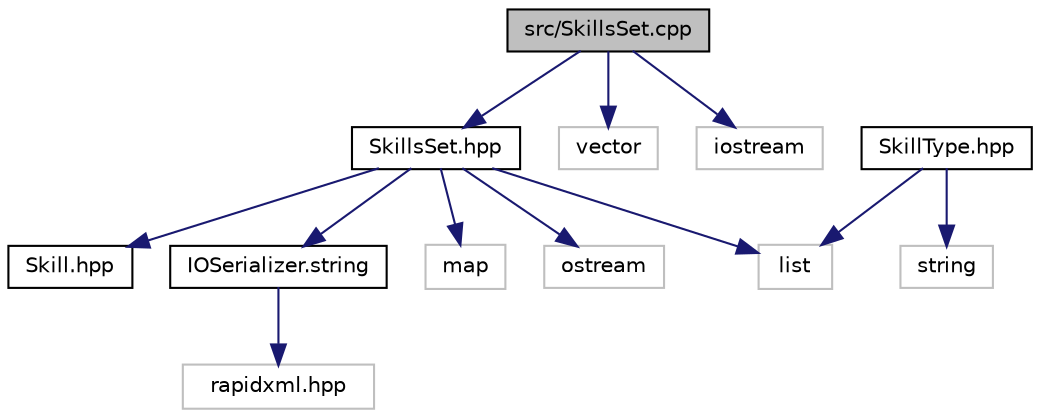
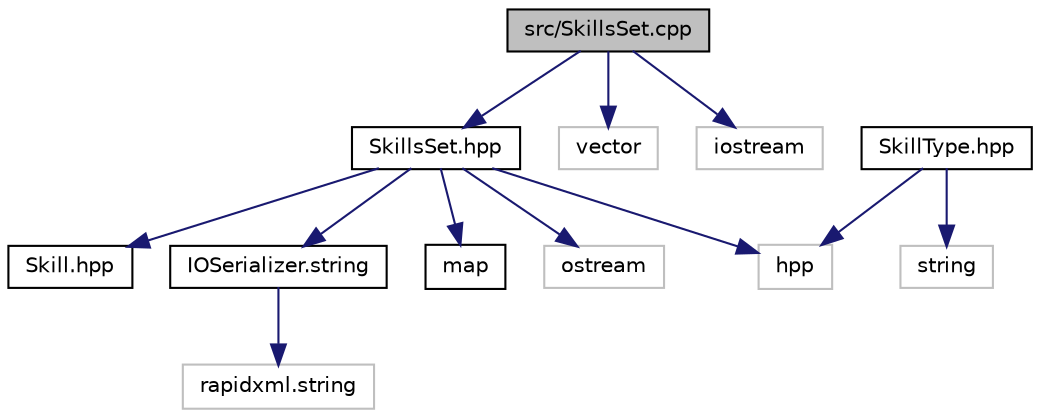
(465, 267) -> (465, 267)
(795, 267) -> (795, 267)
(278, 387) -> (278, 387)
